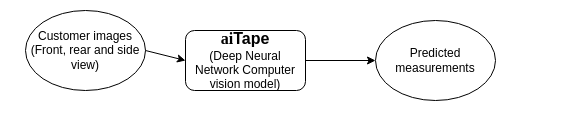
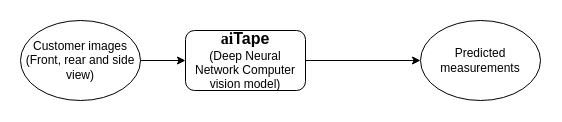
(86, 51) -> (81, 61)
(436, 61) -> (481, 61)
